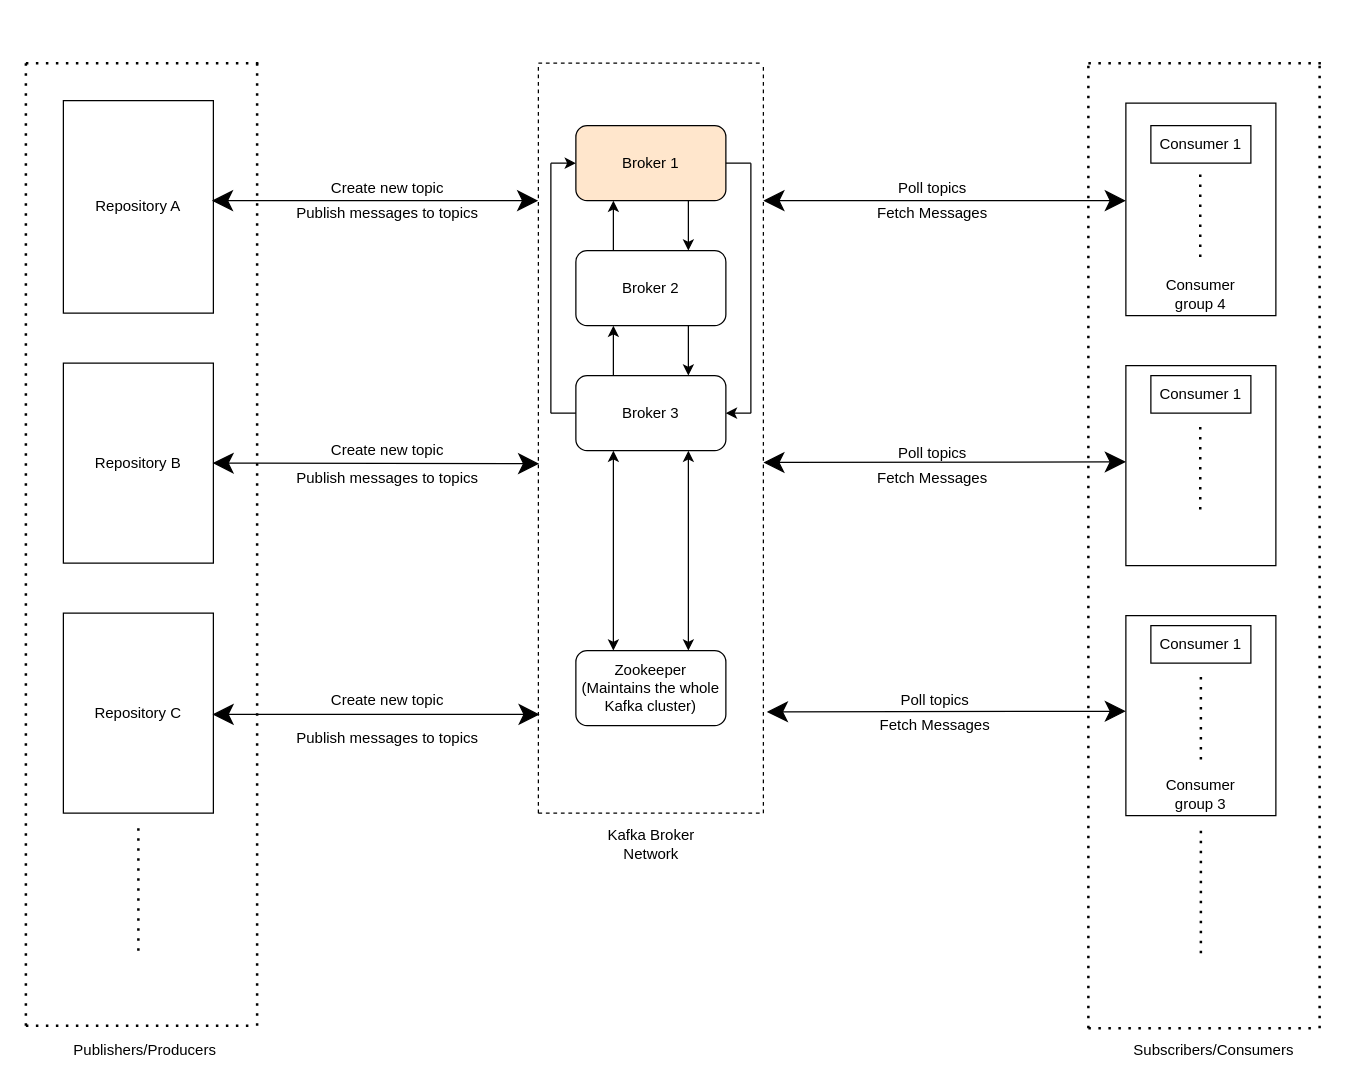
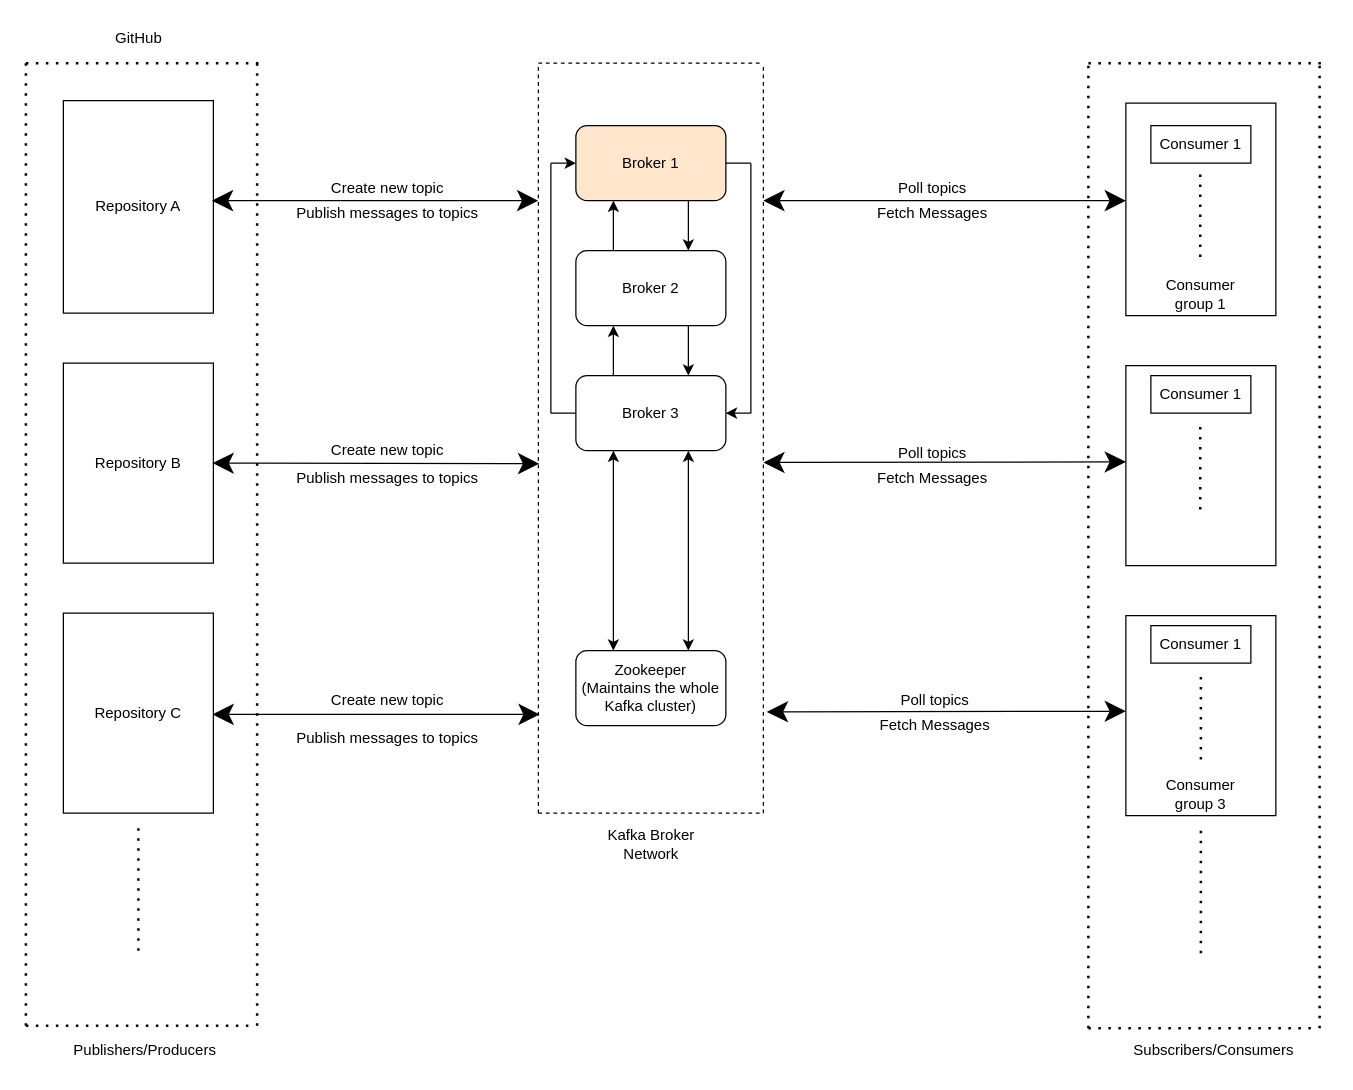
none -> (138, 38)
(1201, 294) -> (1201, 294)
